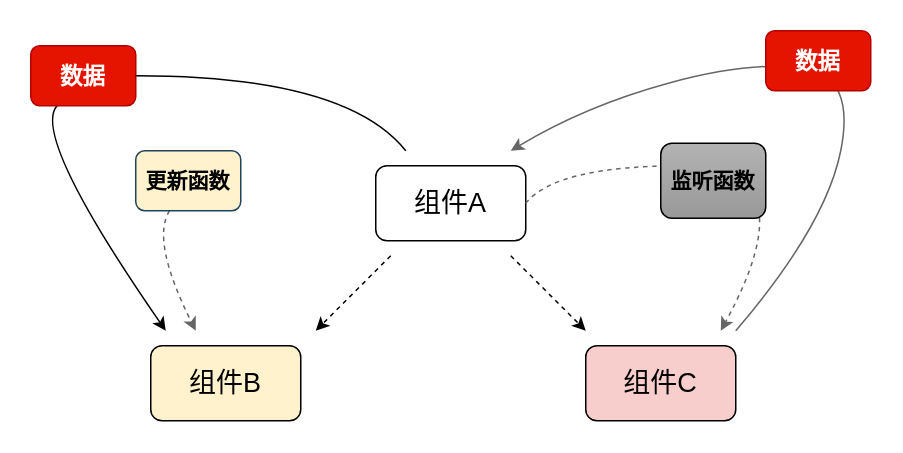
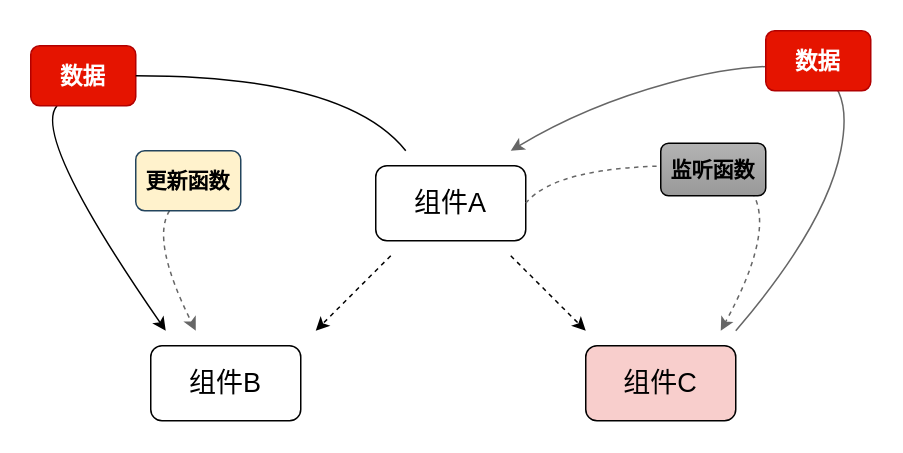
(713, 181) -> (713, 170)
(226, 383) -> (226, 383)
